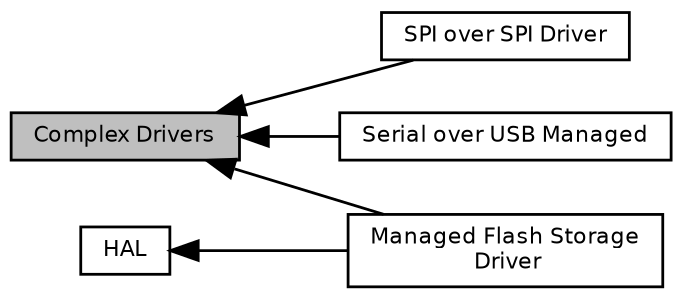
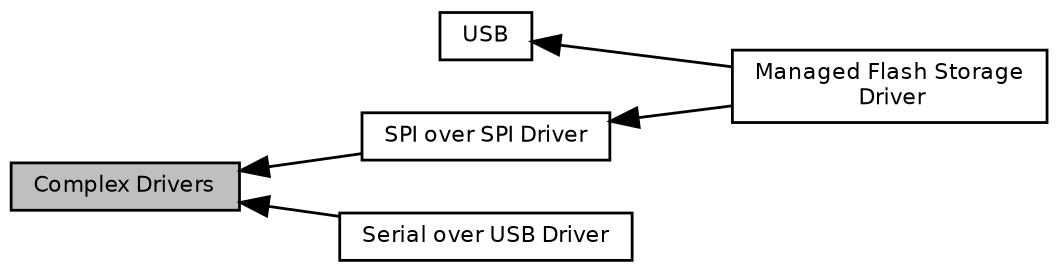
(505, 136) -> (486, 237)
(309, 192) -> (685, 112)
(125, 251) -> (486, 36)
